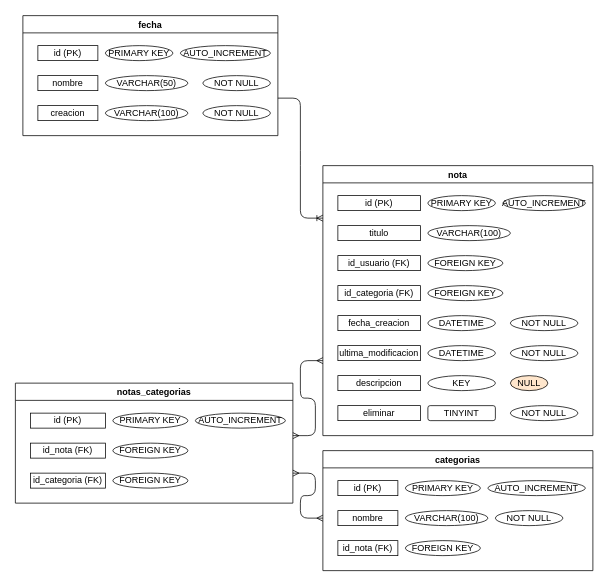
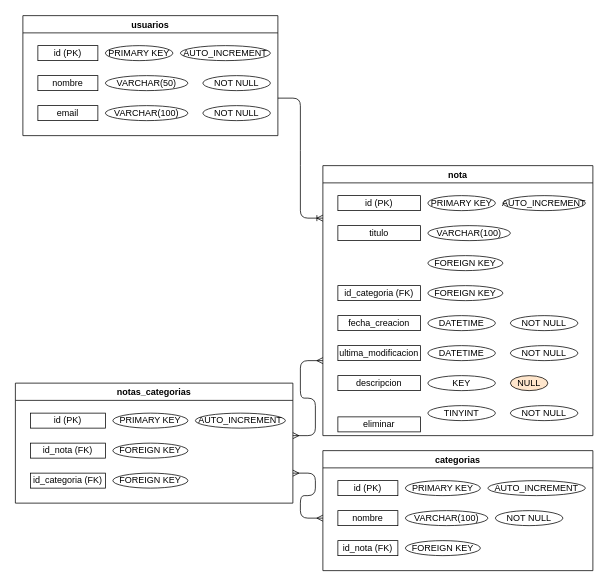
(150, 24) -> (150, 24)
(68, 113) -> (68, 113)
(379, 263) -> none
(379, 413) -> (379, 424)
(462, 413) -> (462, 413)
